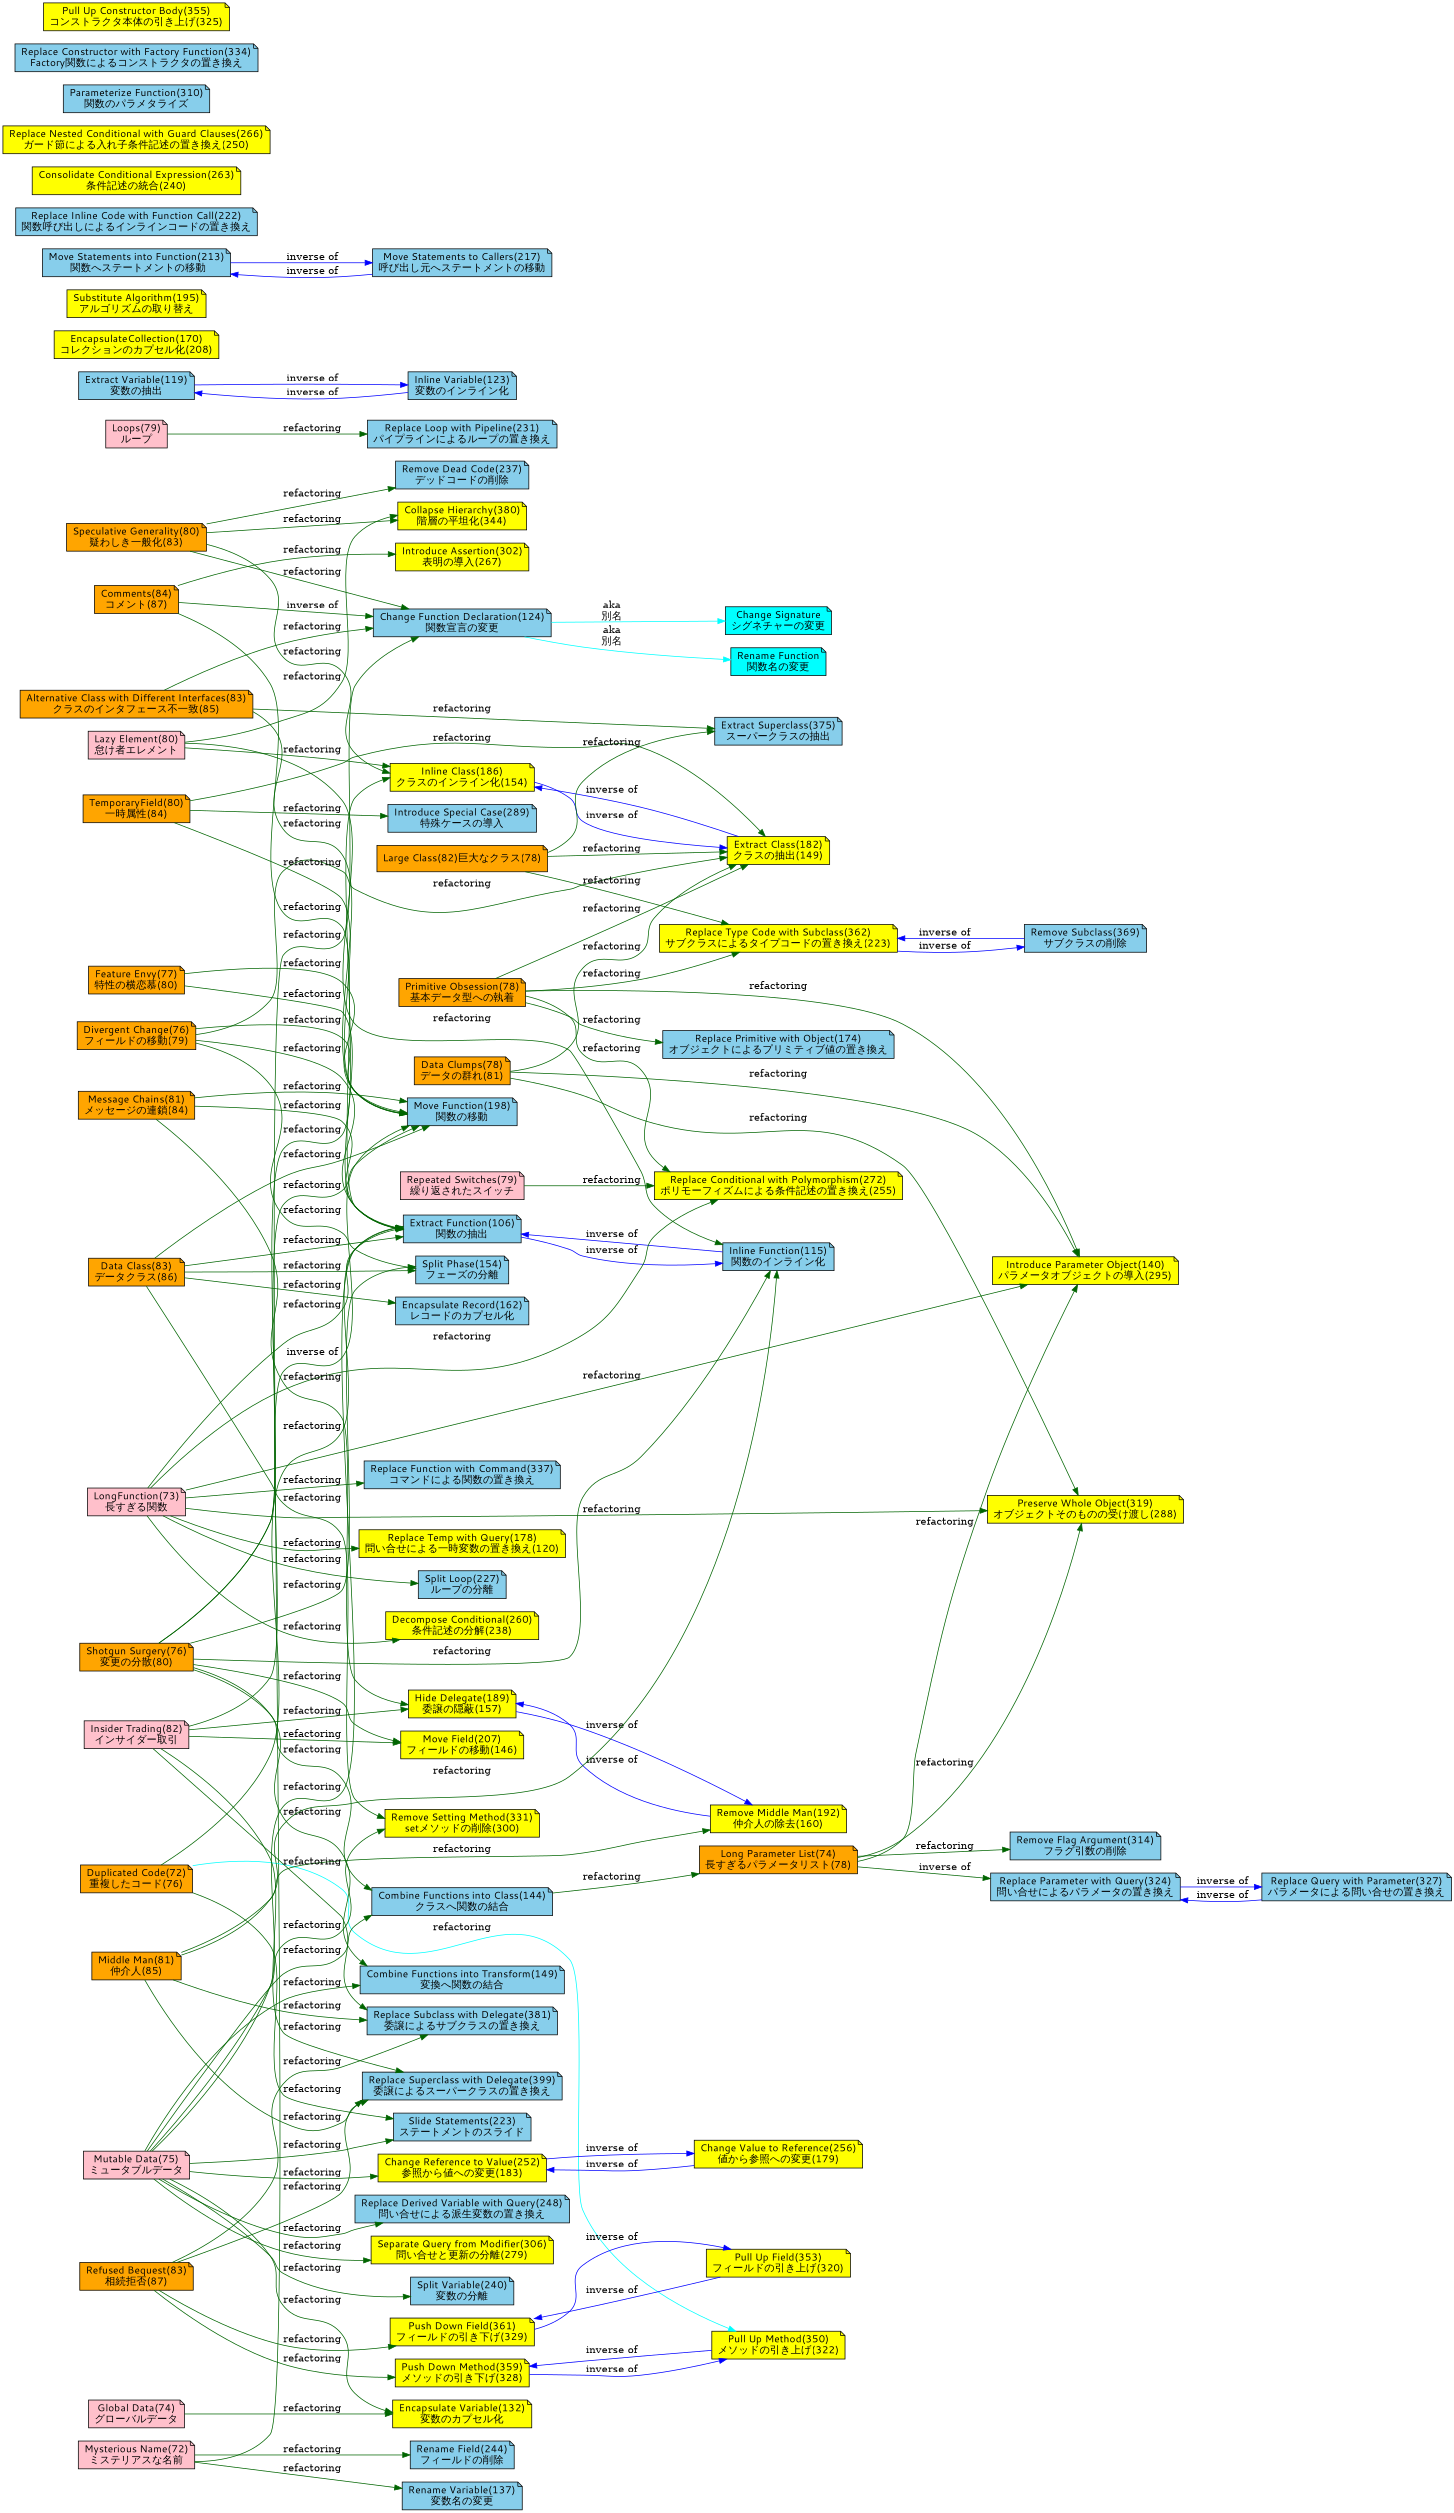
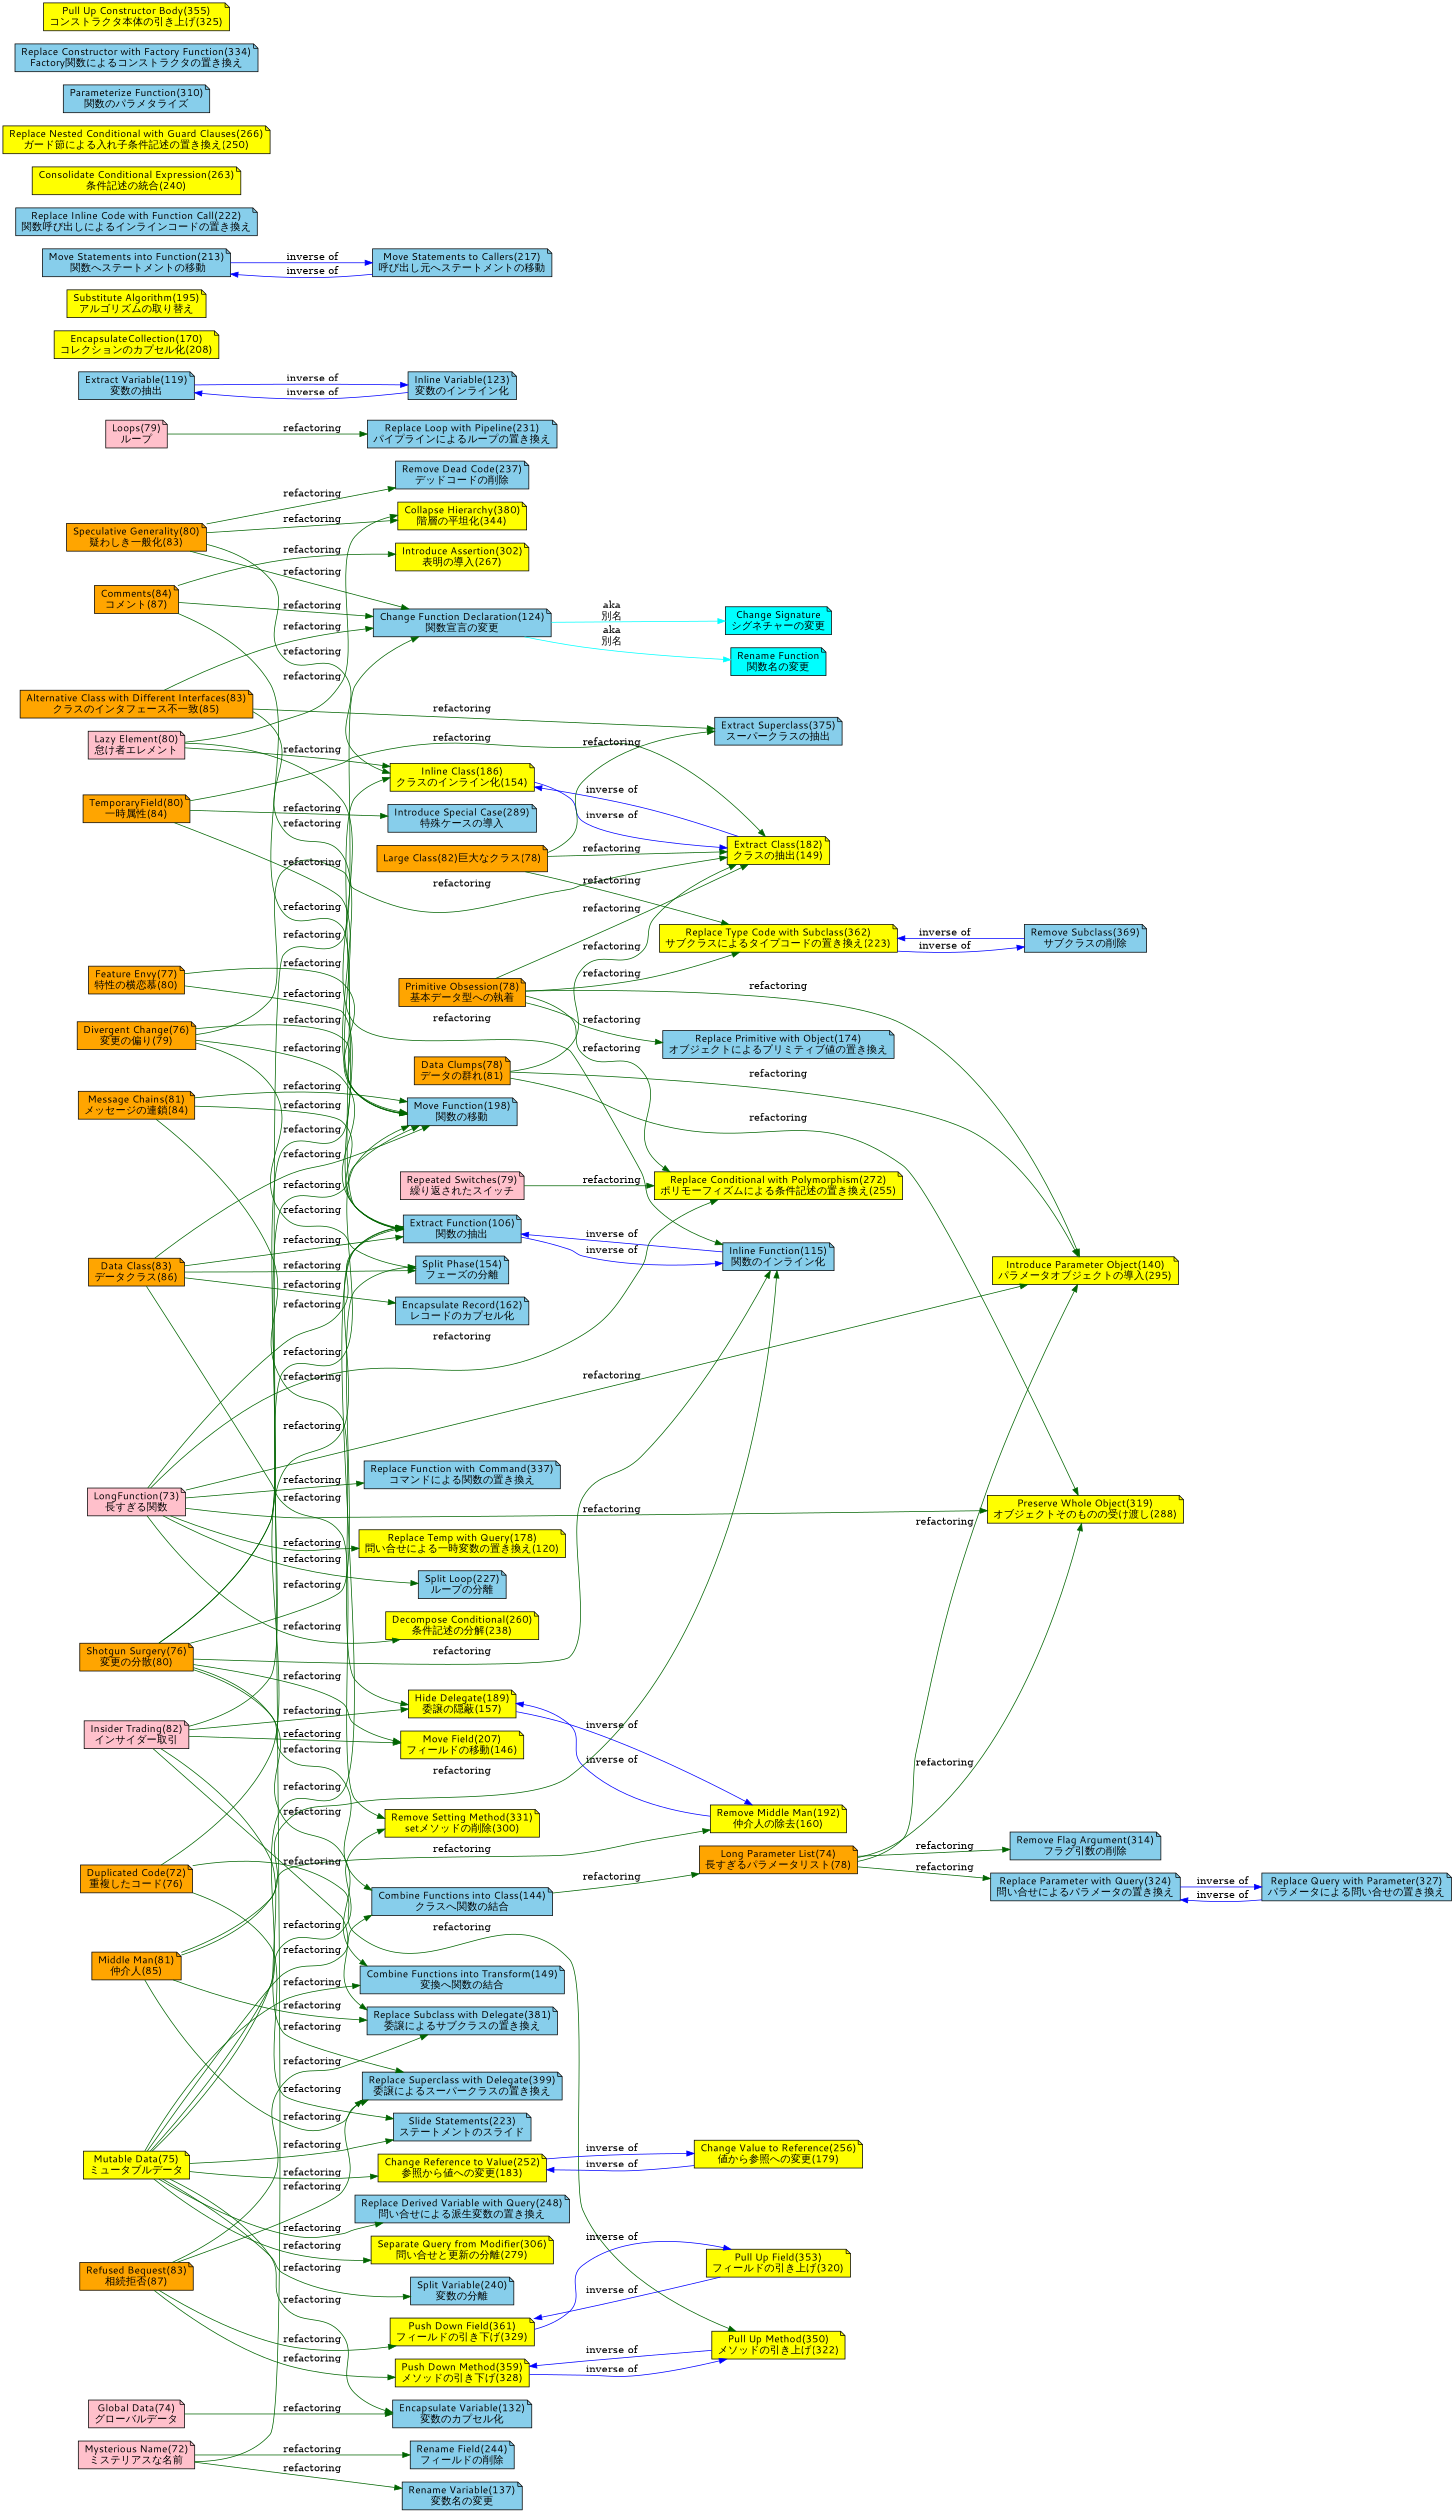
(313, 606) -> (313, 606)
(137, 1036) -> (137, 1036)
(313, 1352) -> (313, 1352)
(945, 1868) -> (945, 1868)
(572, 1966) -> (572, 1966)
(137, 2165) -> (137, 2165)
(462, 2414) -> (462, 2414)
